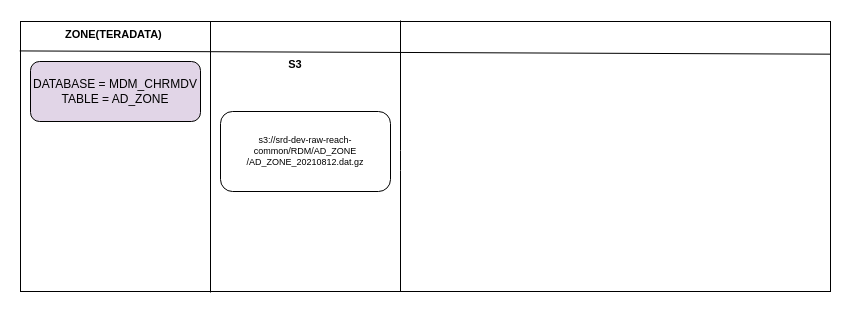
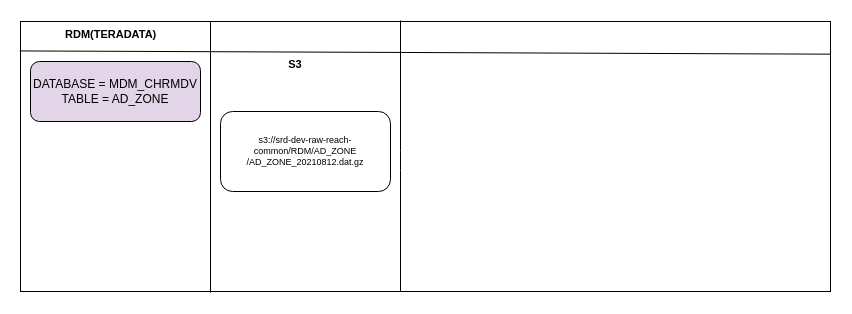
(109, 28) -> (106, 28)
